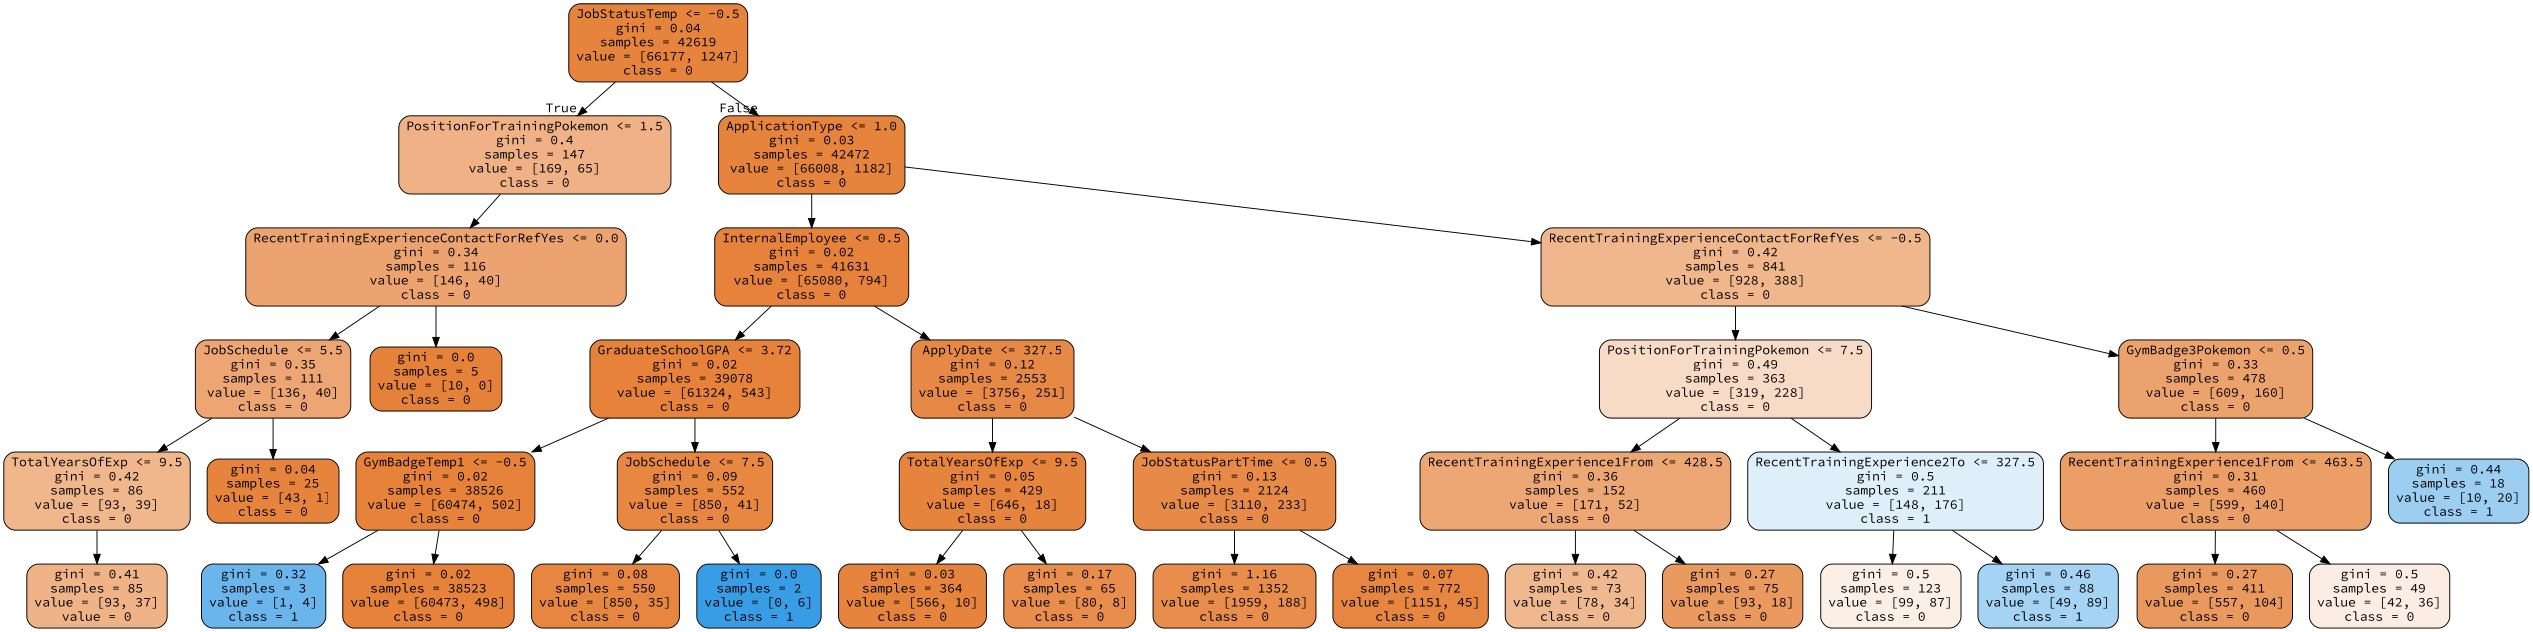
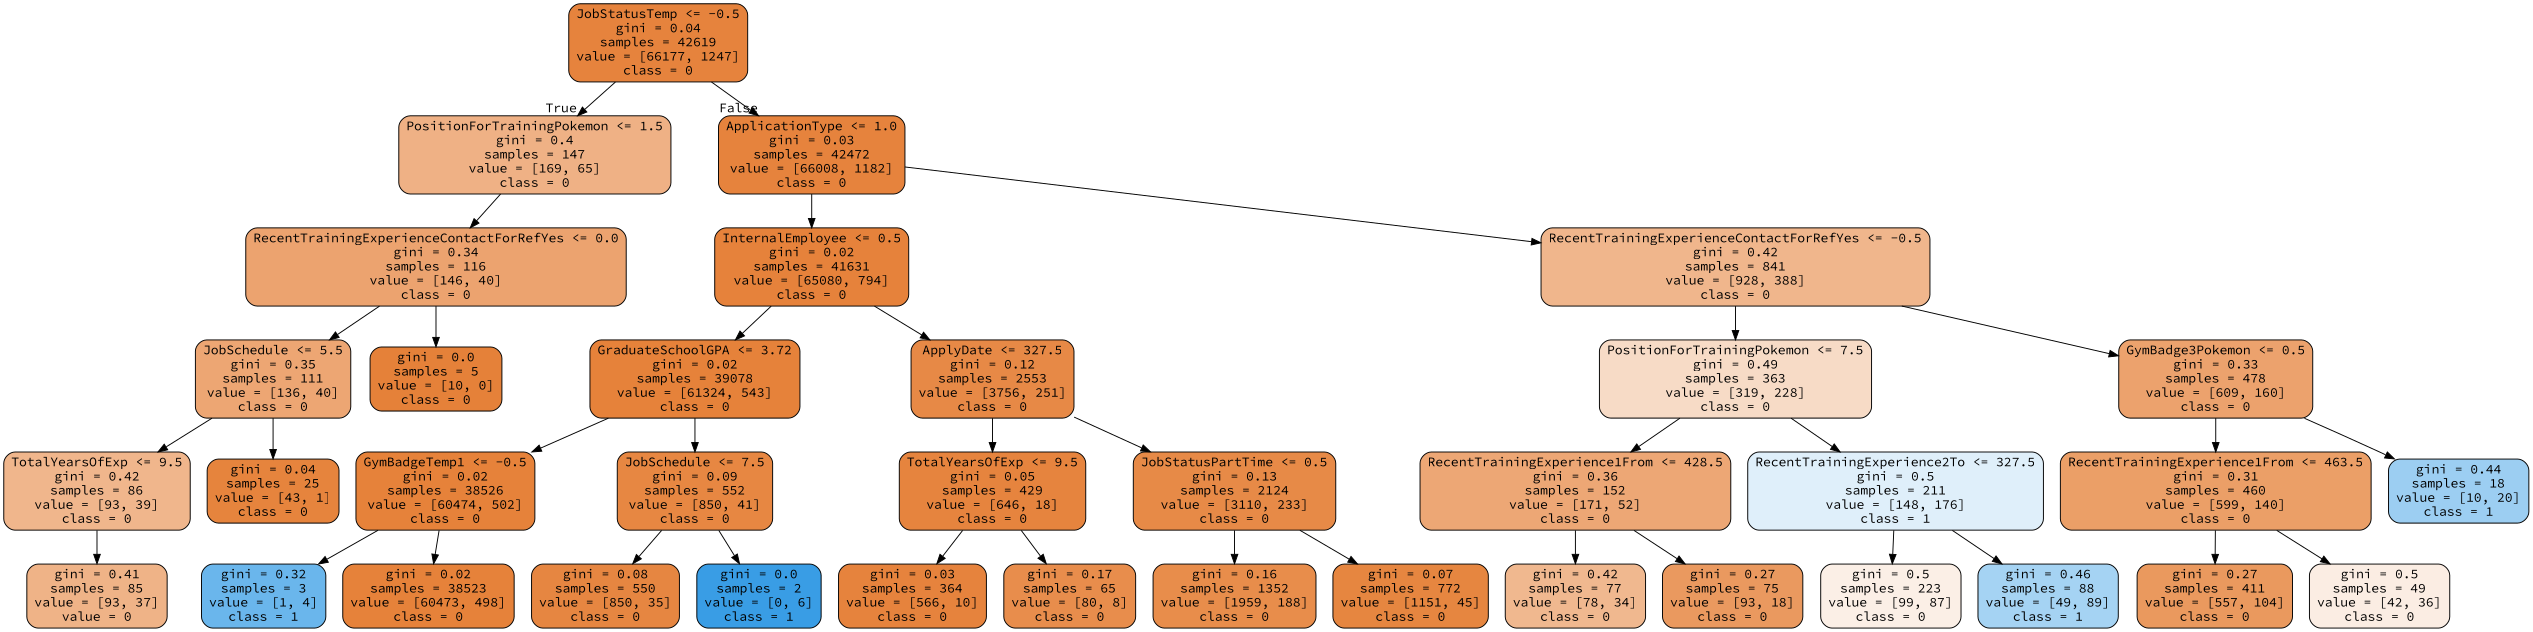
(1235, 596) -> (1235, 596)
(1575, 596) -> (1575, 596)
(1891, 596) -> (1891, 596)
